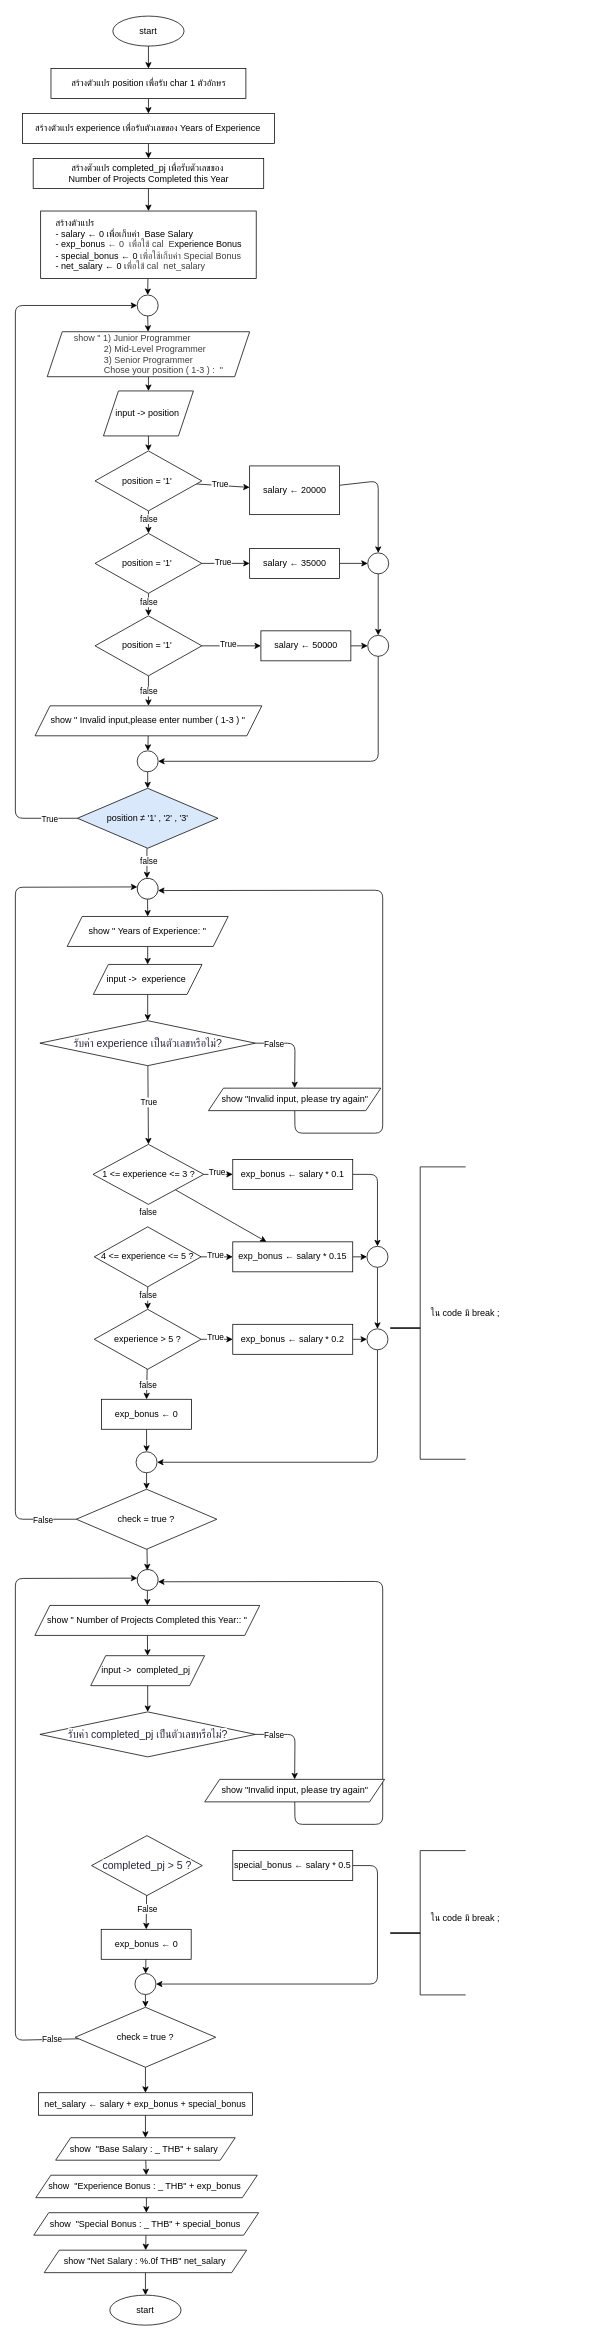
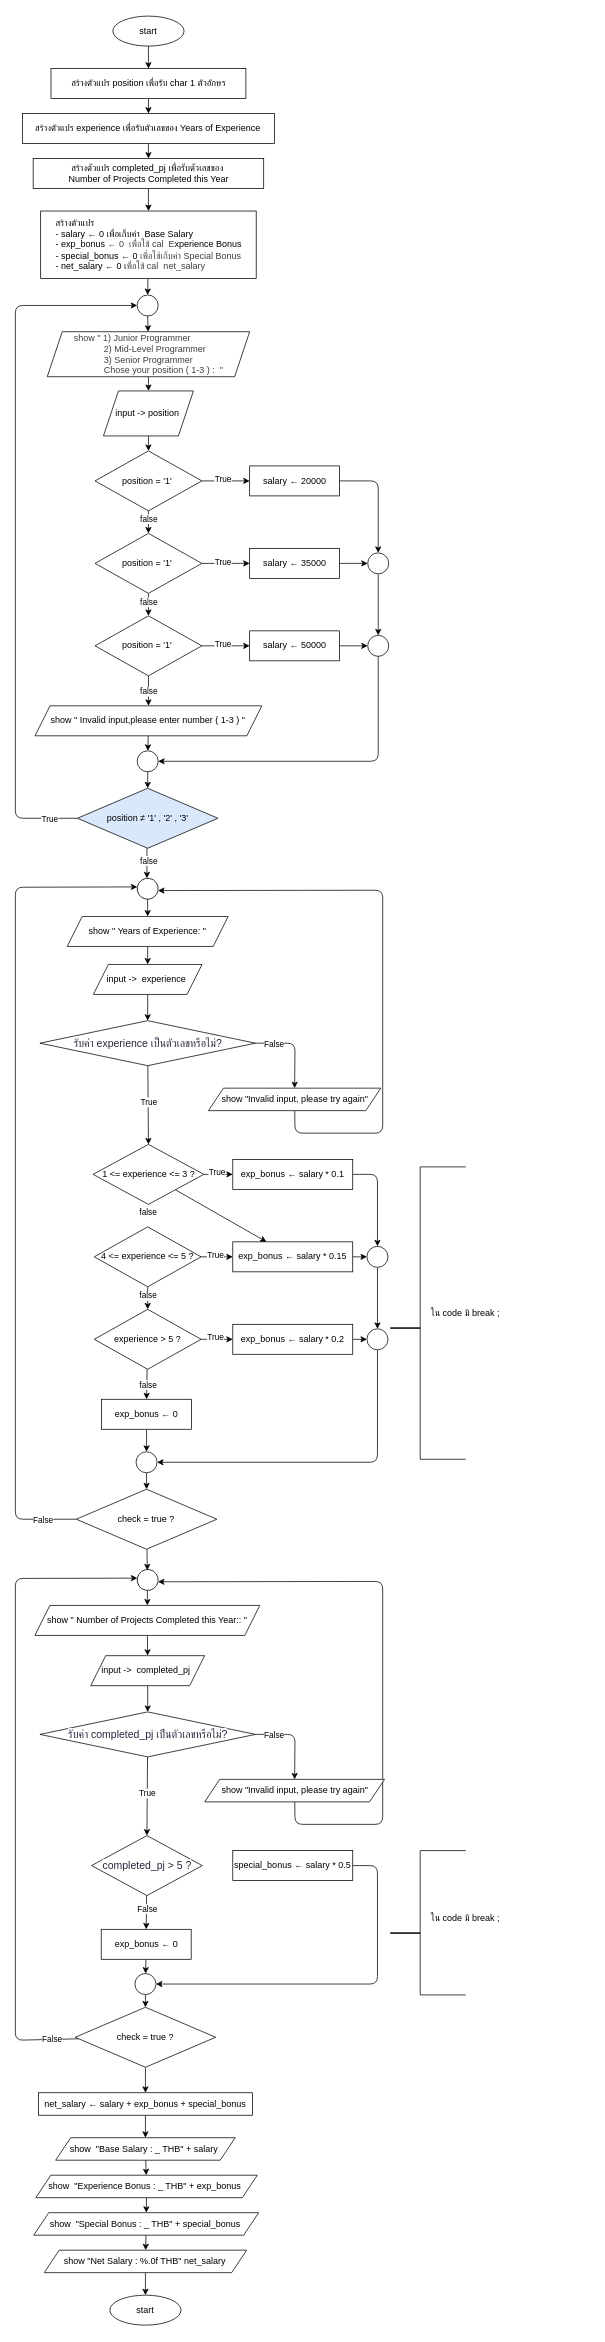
(295, 490) -> (295, 480)
(306, 645) -> (295, 645)
none -> (147, 1780)
